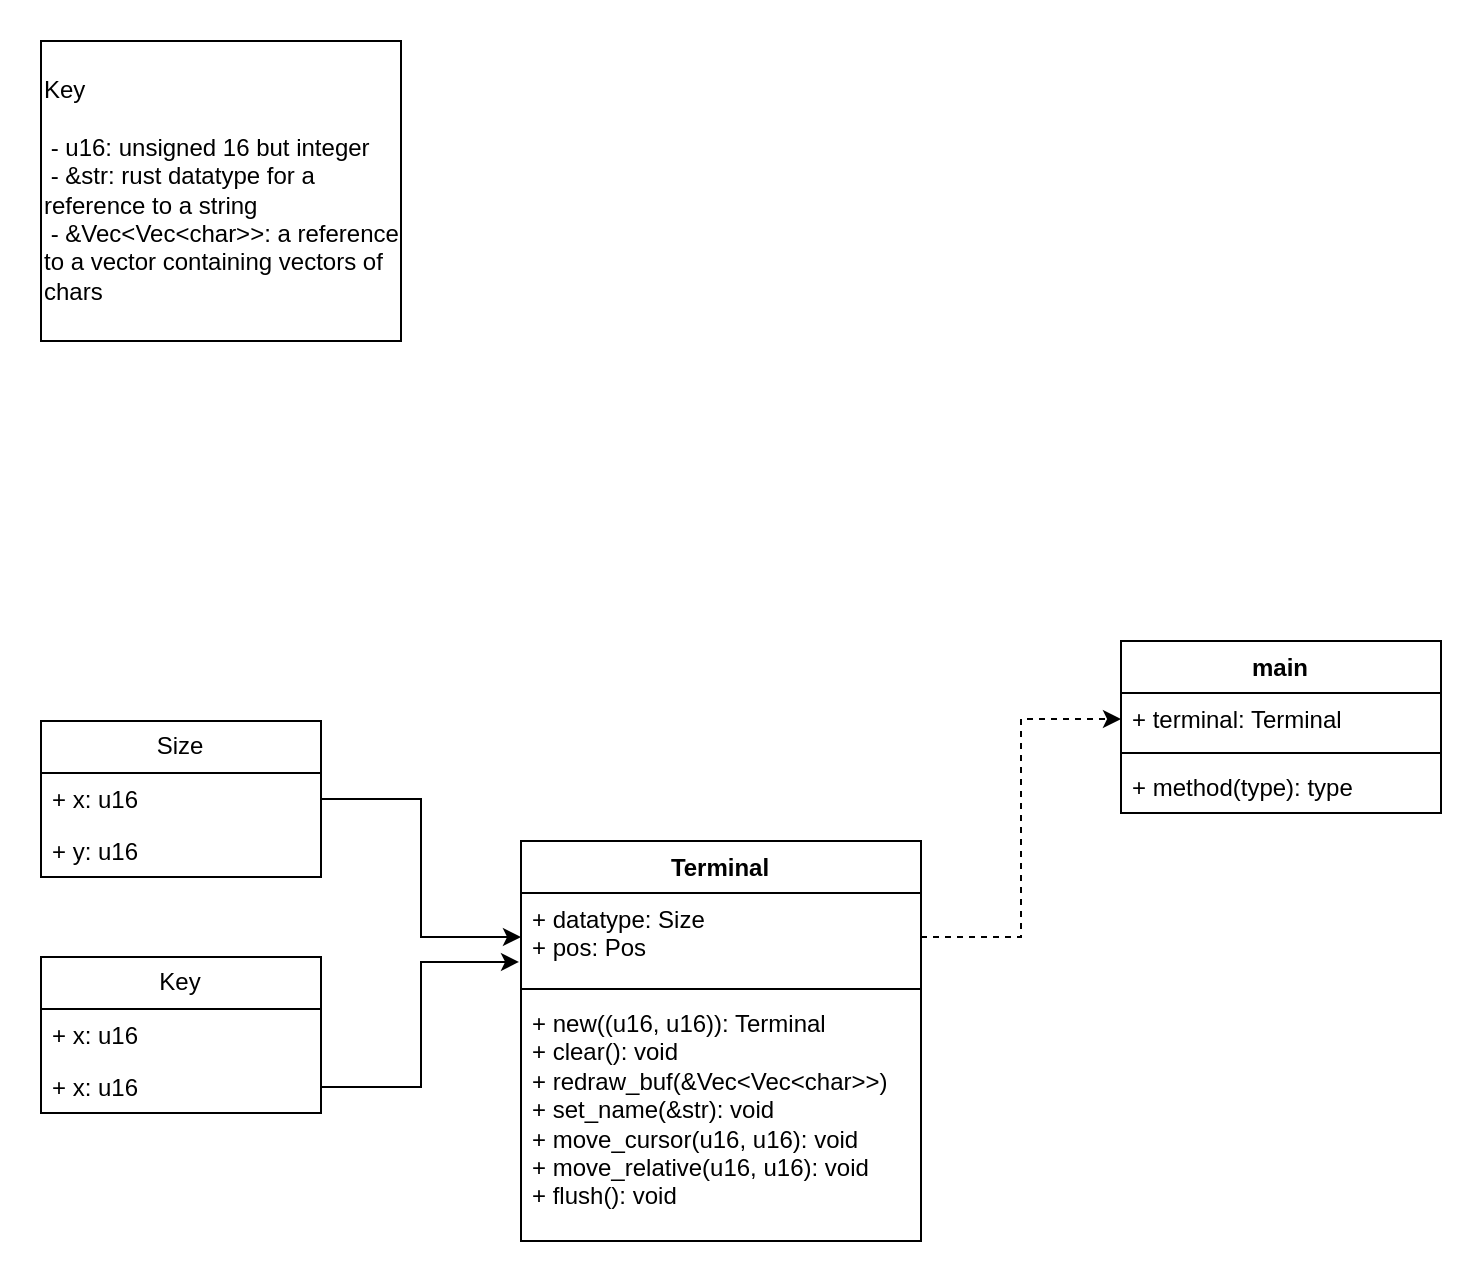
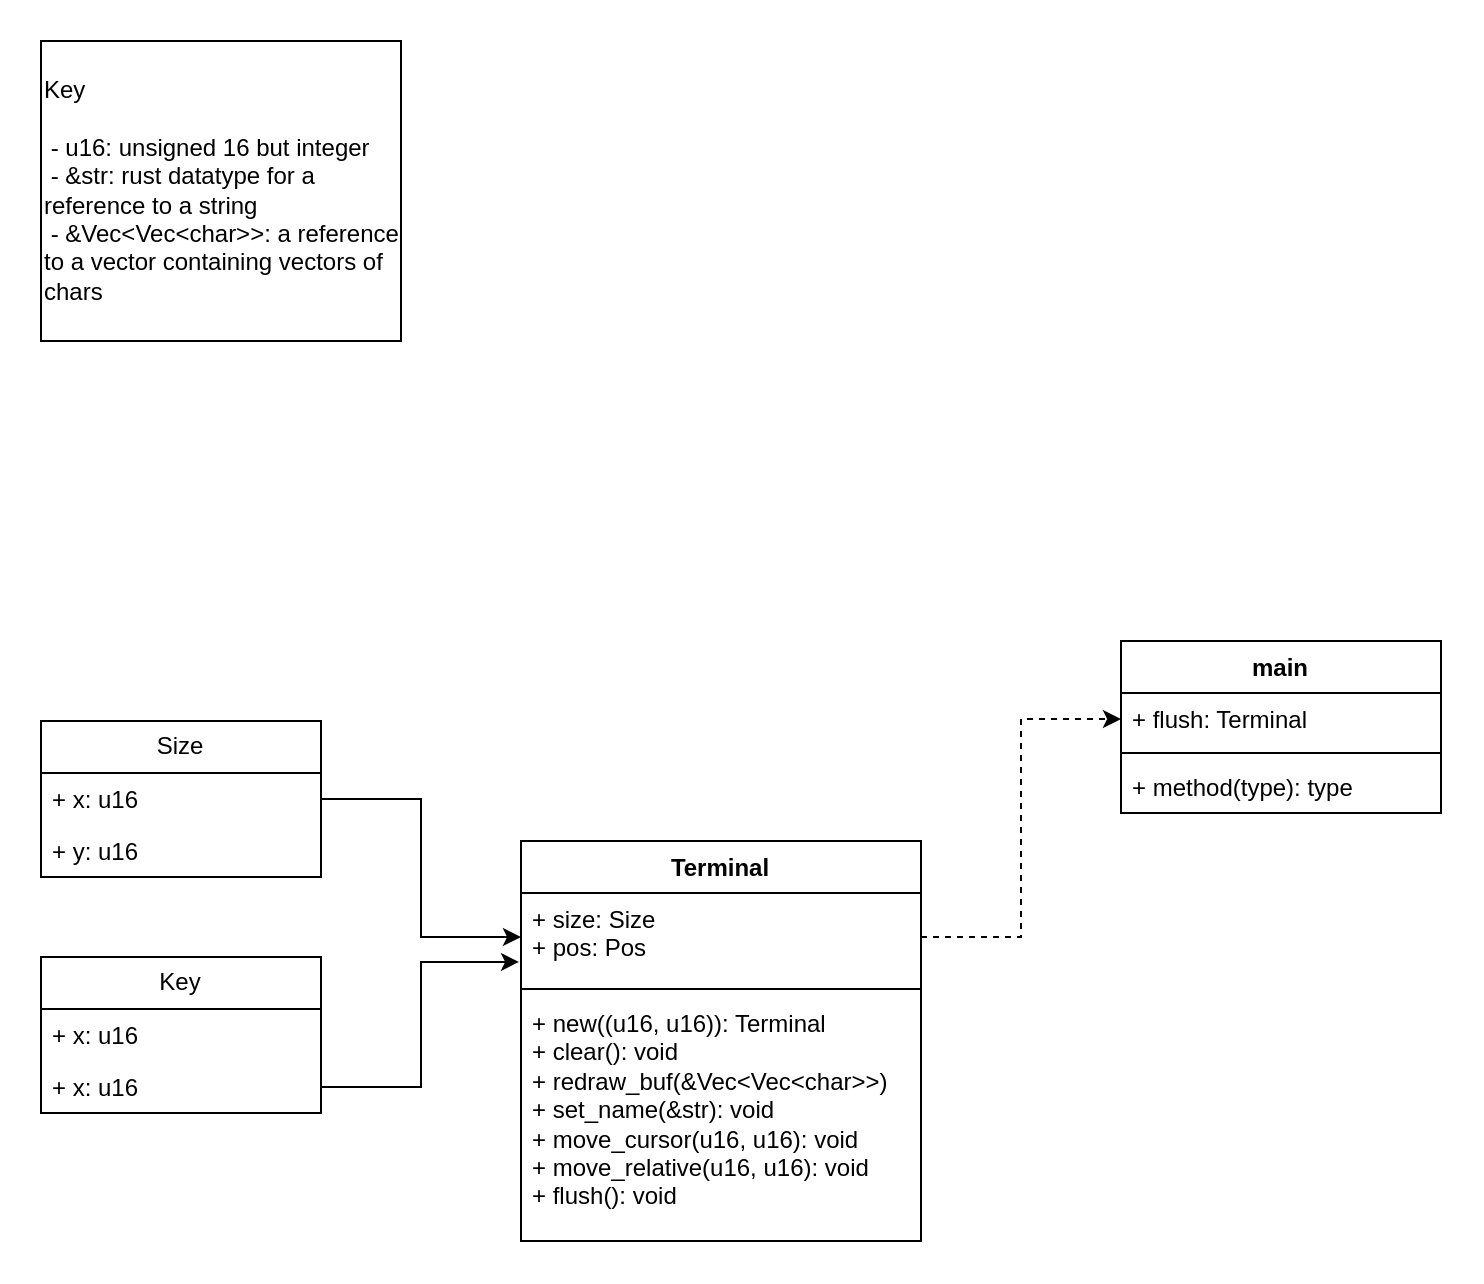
(1246, 721) -> (1229, 721)
(628, 936) -> (598, 936)
